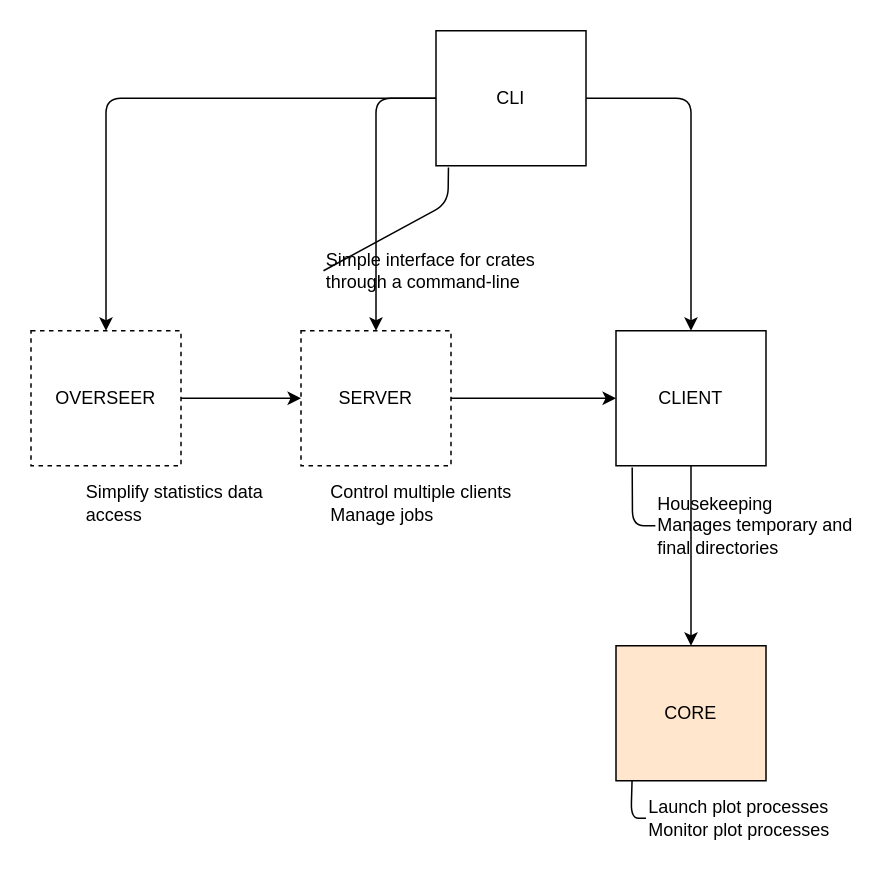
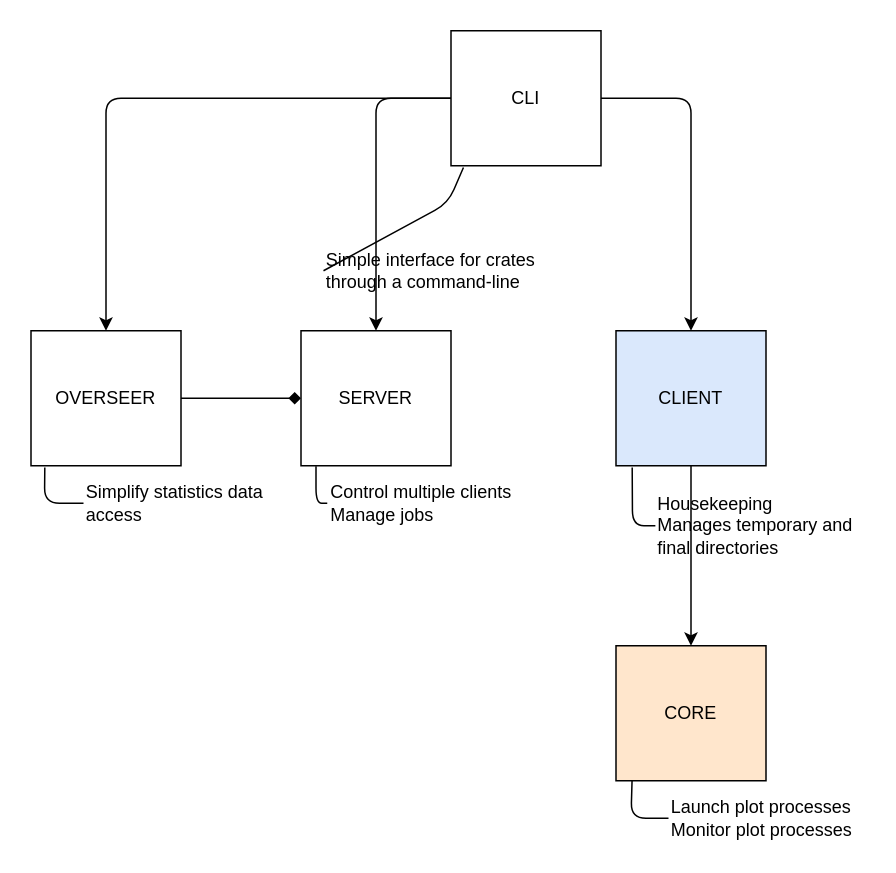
(511, 98) -> (526, 98)
(106, 398) -> (106, 398)
(289, 398) -> (288, 398)
(376, 398) -> (376, 398)
(528, 398) -> none
(691, 398) -> (691, 398)
none -> (316, 486)
none -> (50, 501)
(755, 818) -> (777, 818)
